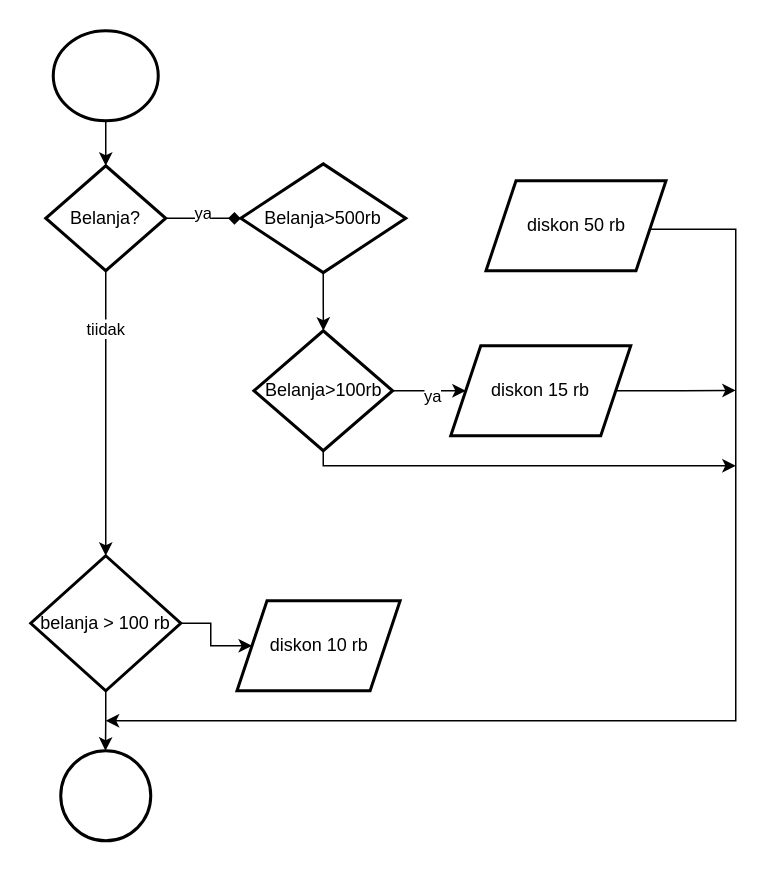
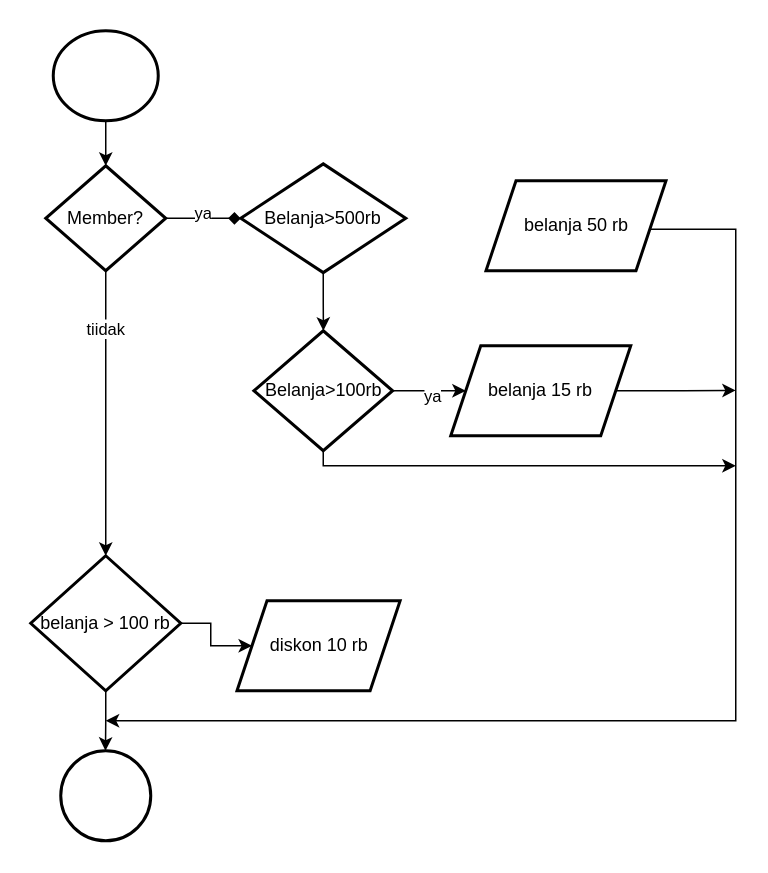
(106, 218) -> (106, 218)
(577, 226) -> (577, 226)
(541, 391) -> (541, 391)
